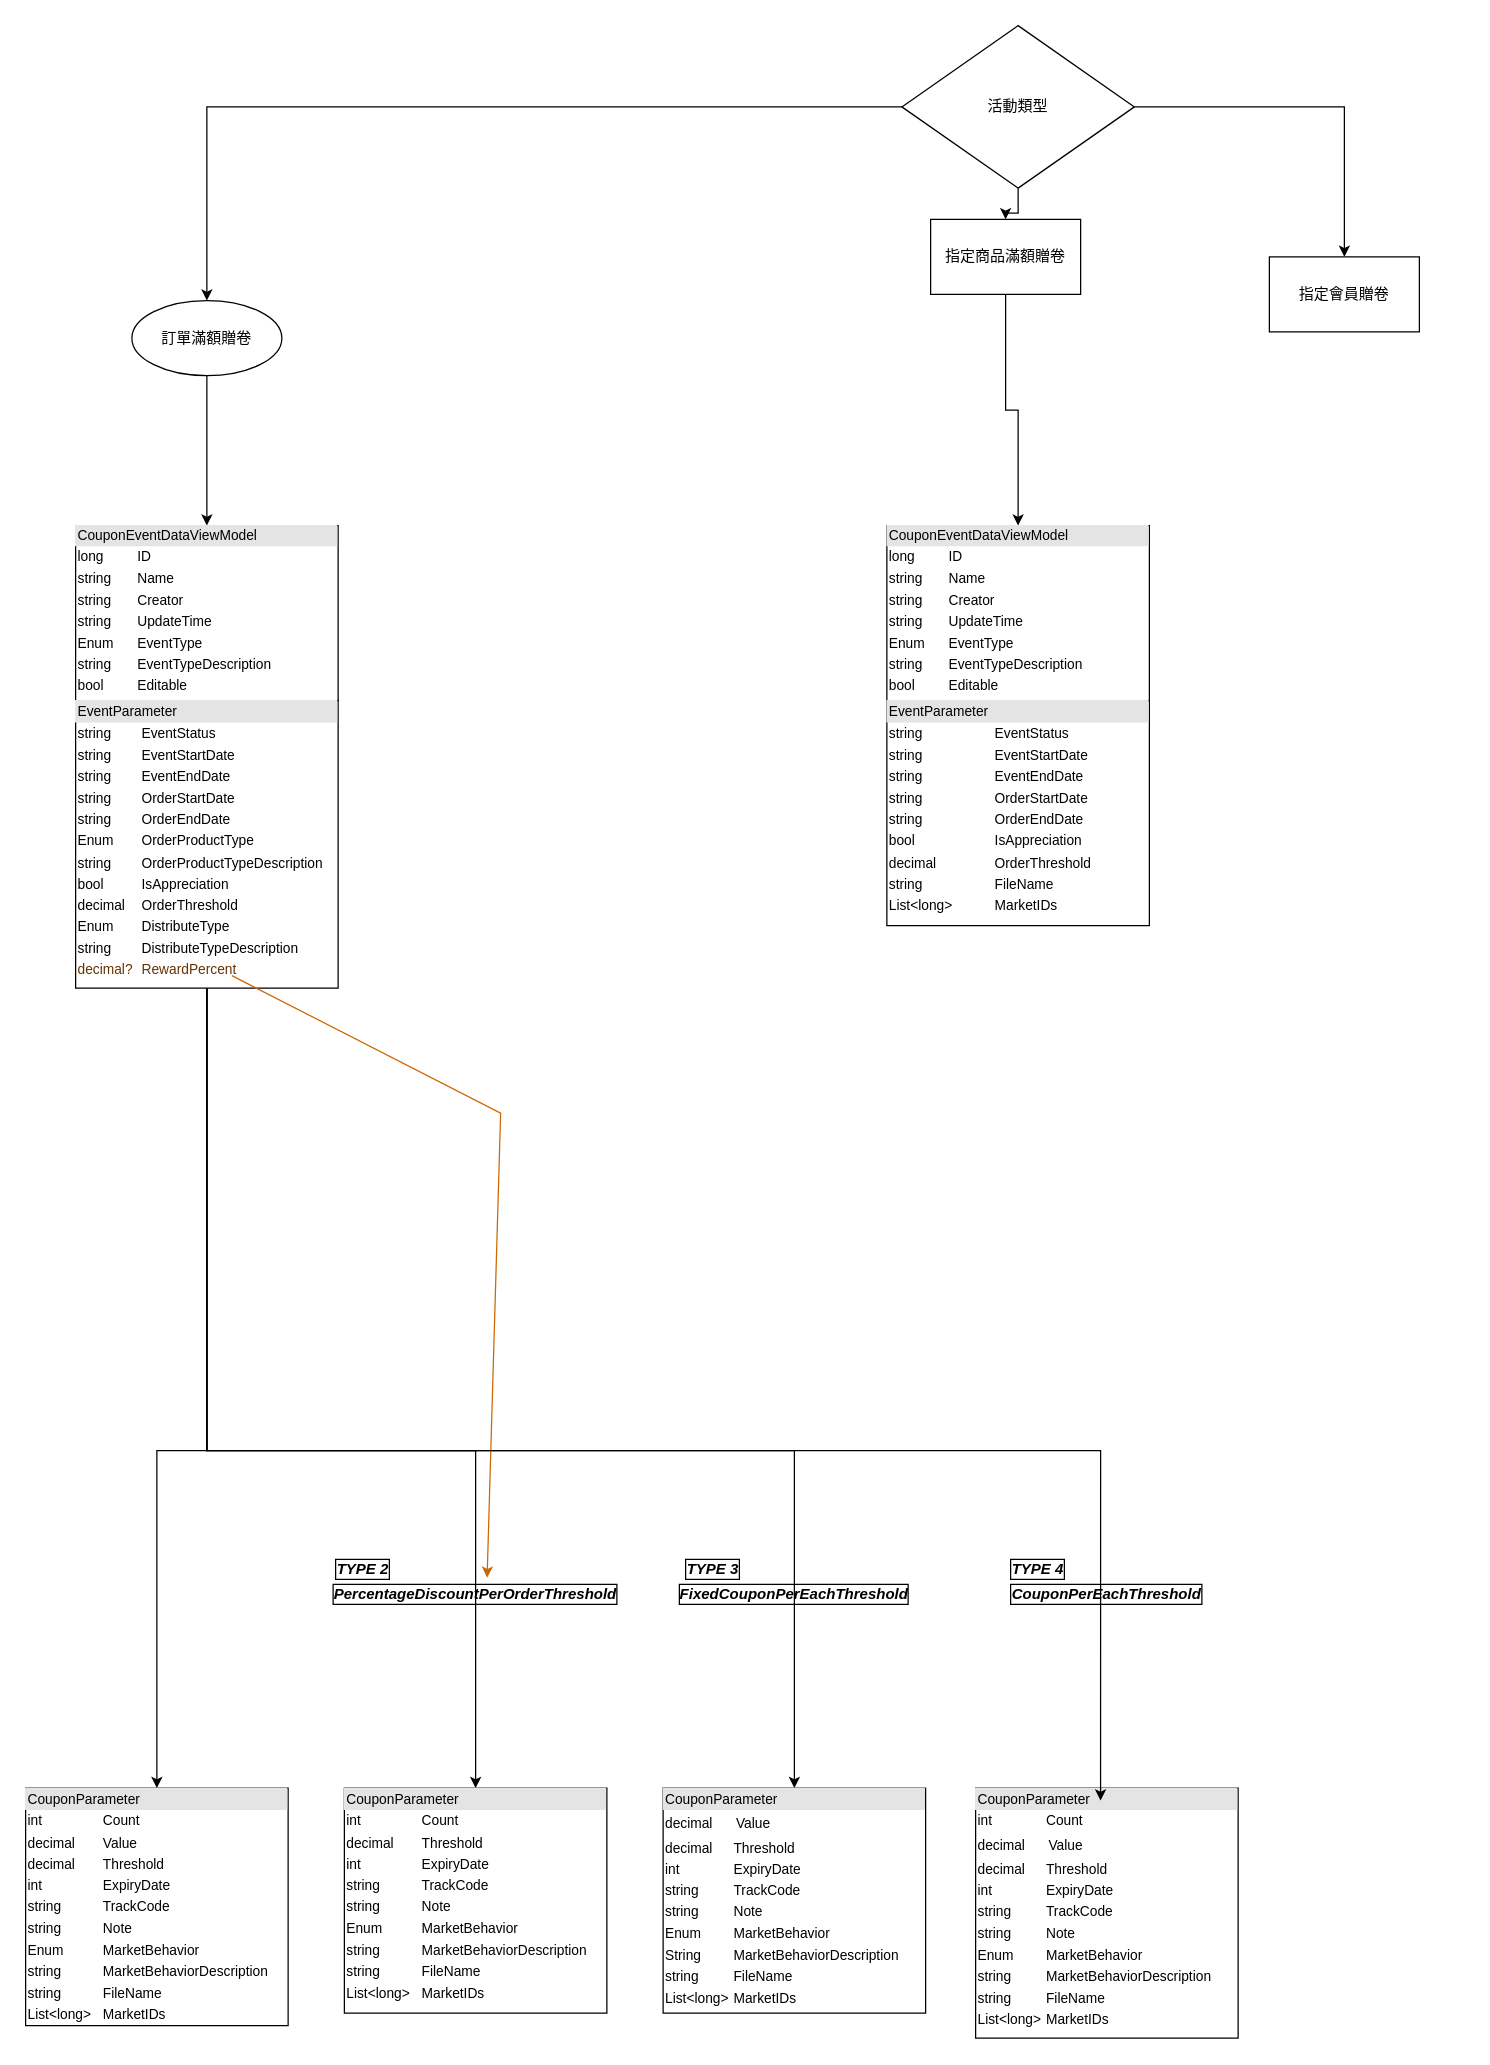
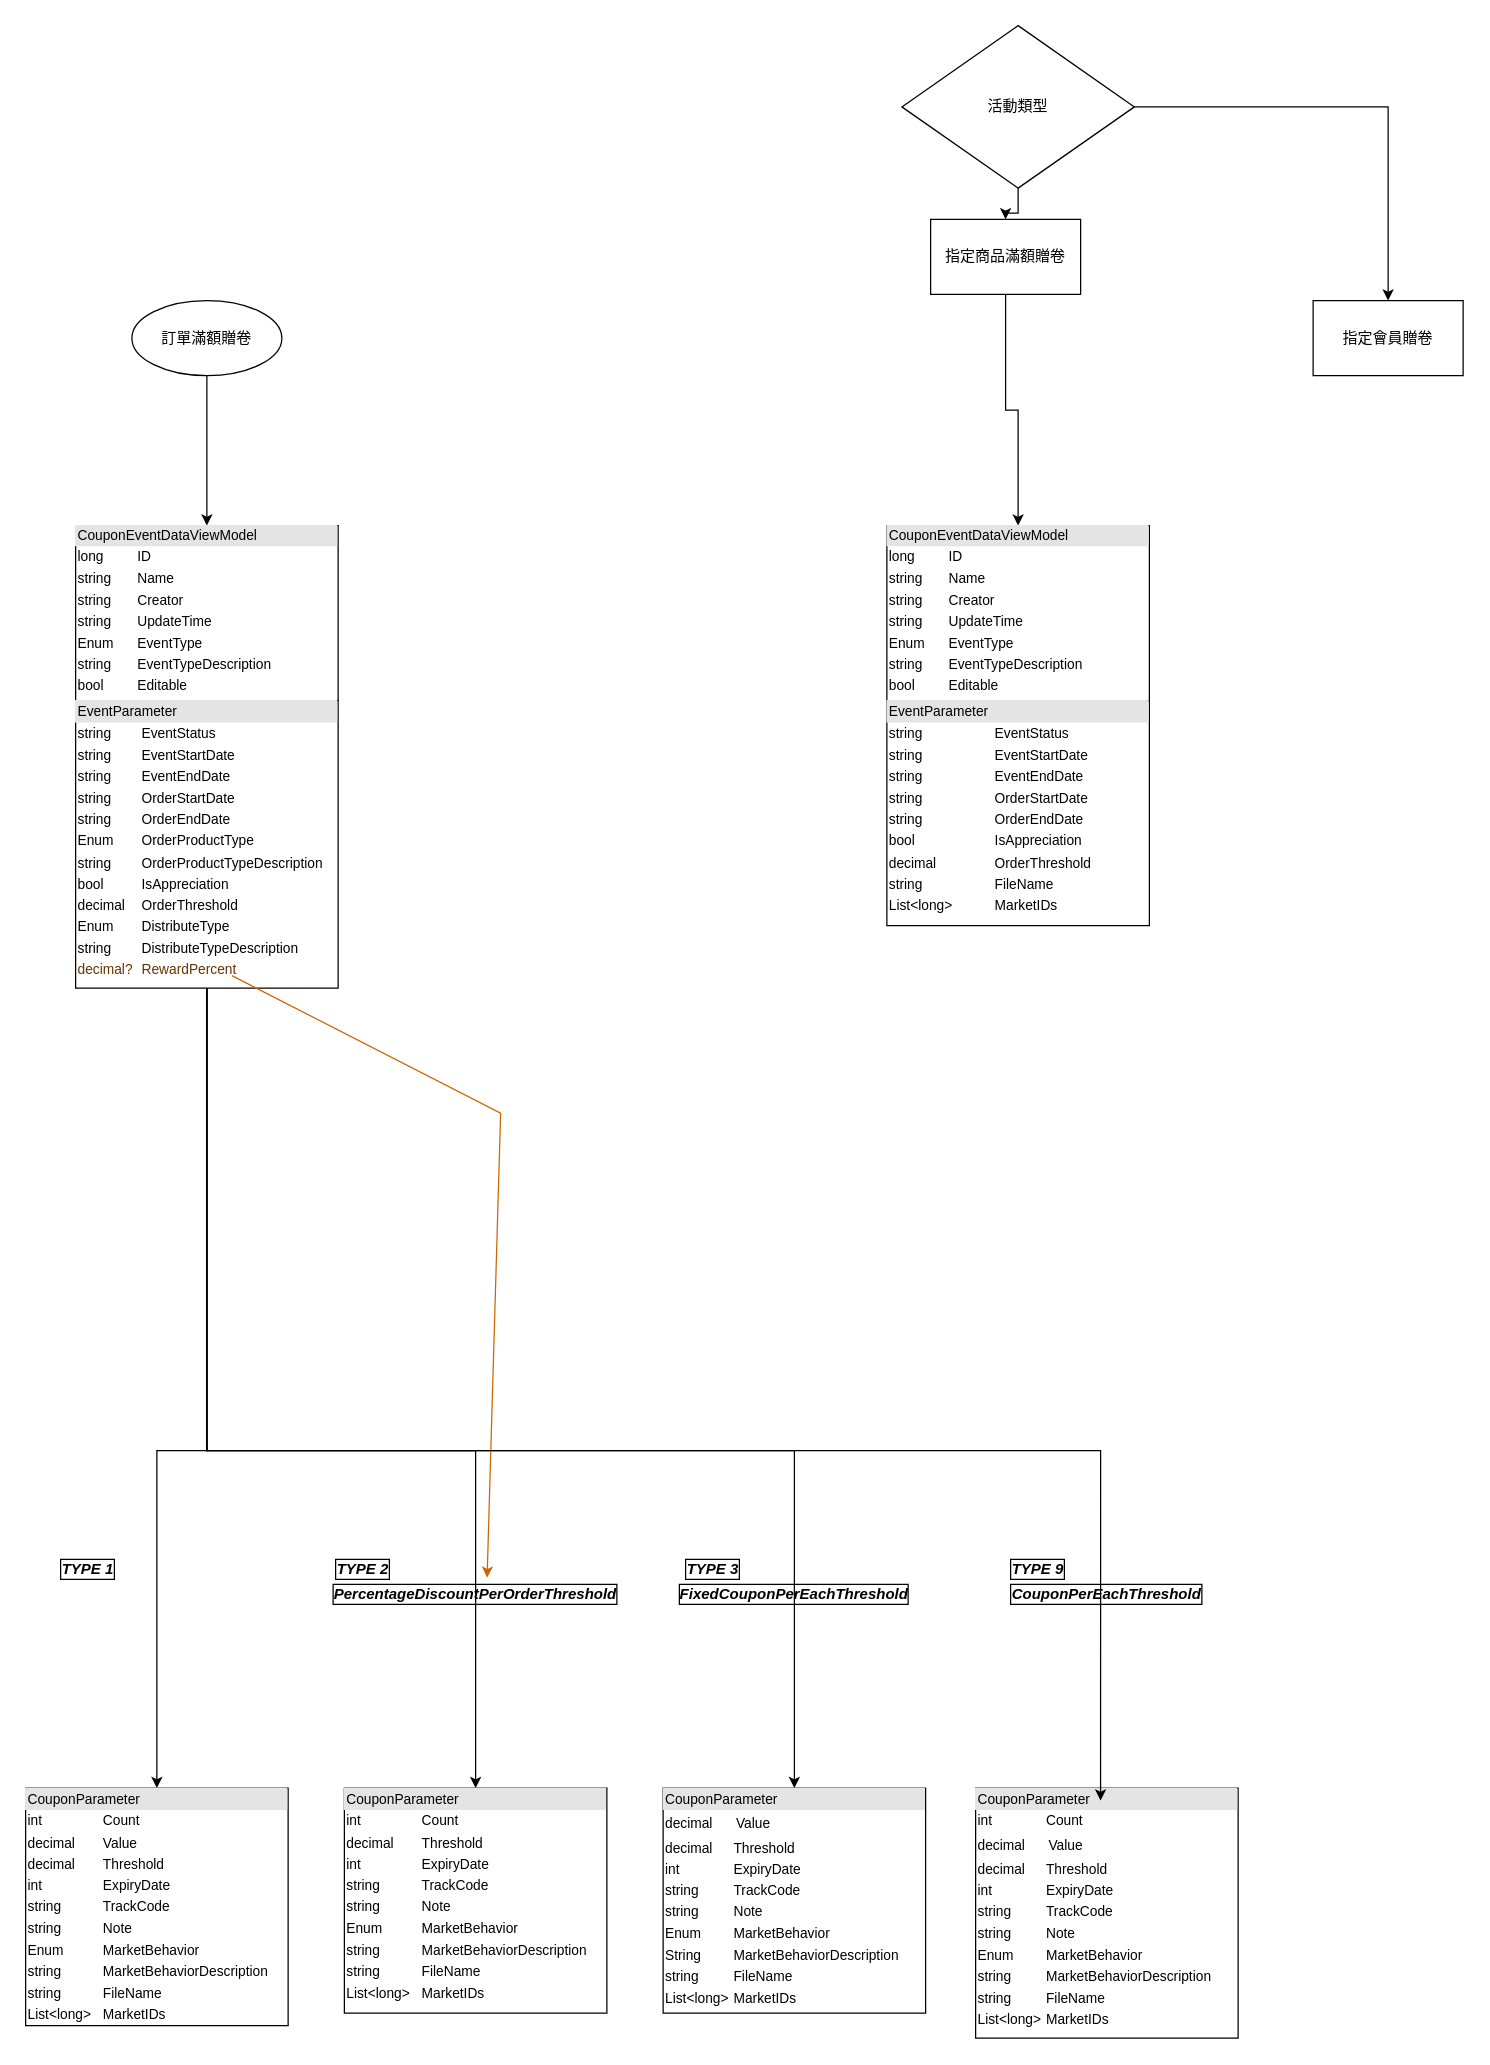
(462, 107) -> none
(1344, 294) -> (1388, 338)
none -> (88, 1569)
(1038, 1569) -> (1038, 1569)
